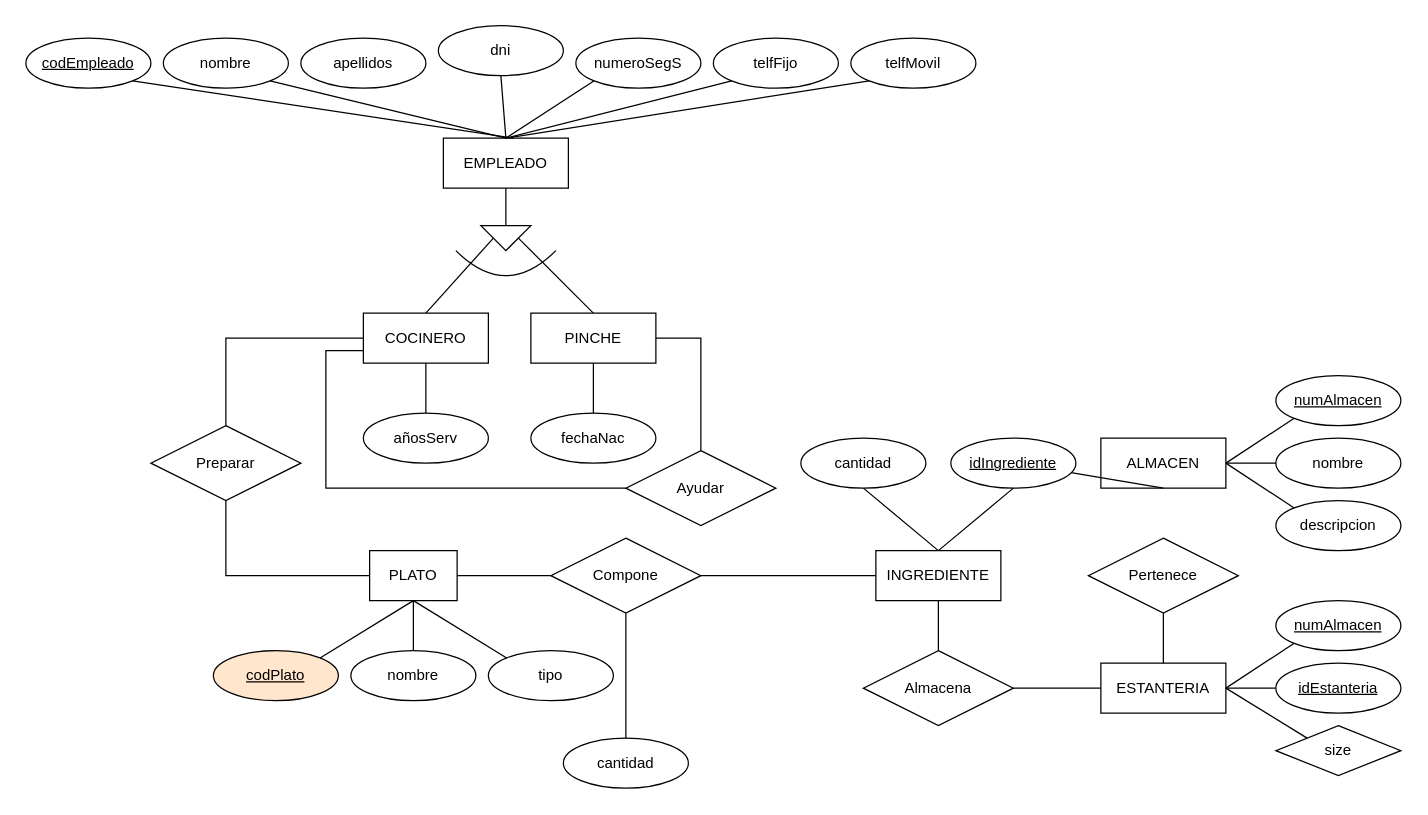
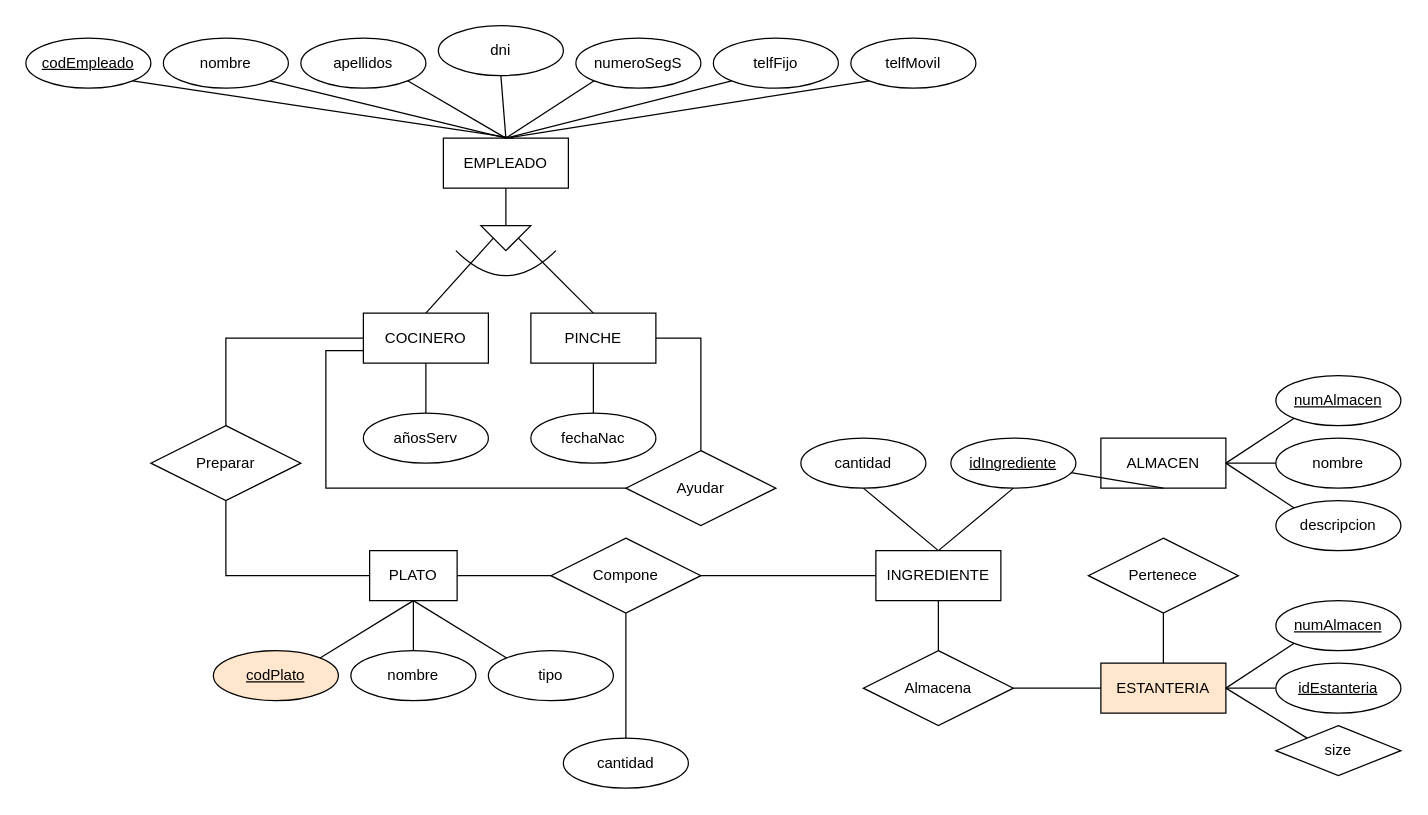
none -> (453, 107)
(1163, 688) -> (1163, 688)
